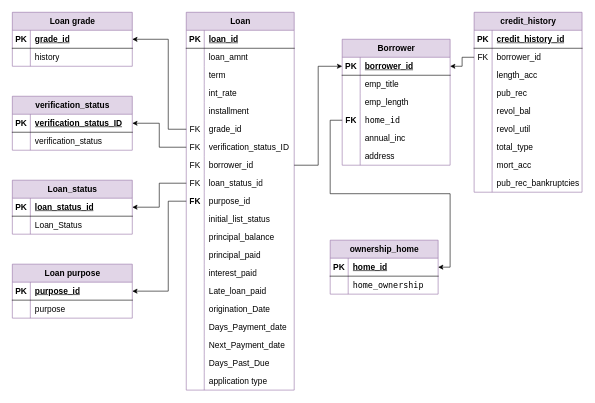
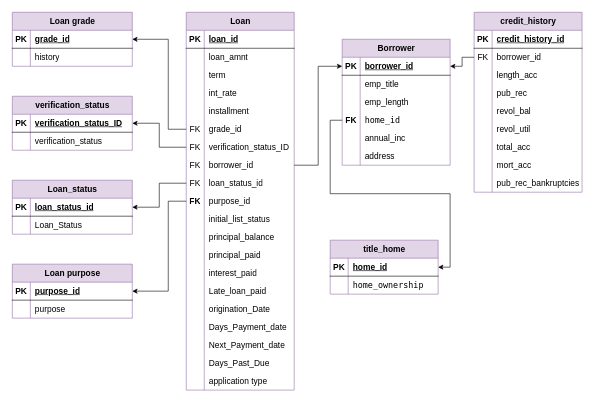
(520, 147) -> (517, 147)
(385, 249) -> (385, 249)
